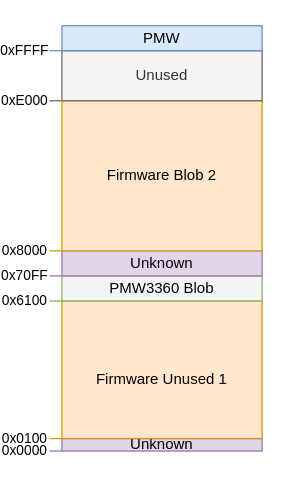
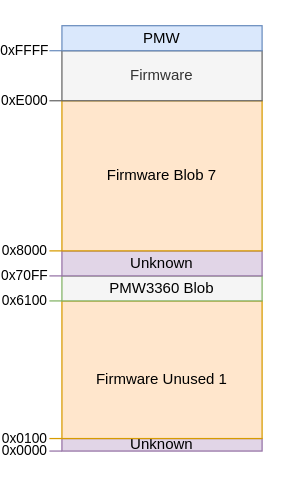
(162, 76) -> (162, 76)
(162, 176) -> (162, 176)
